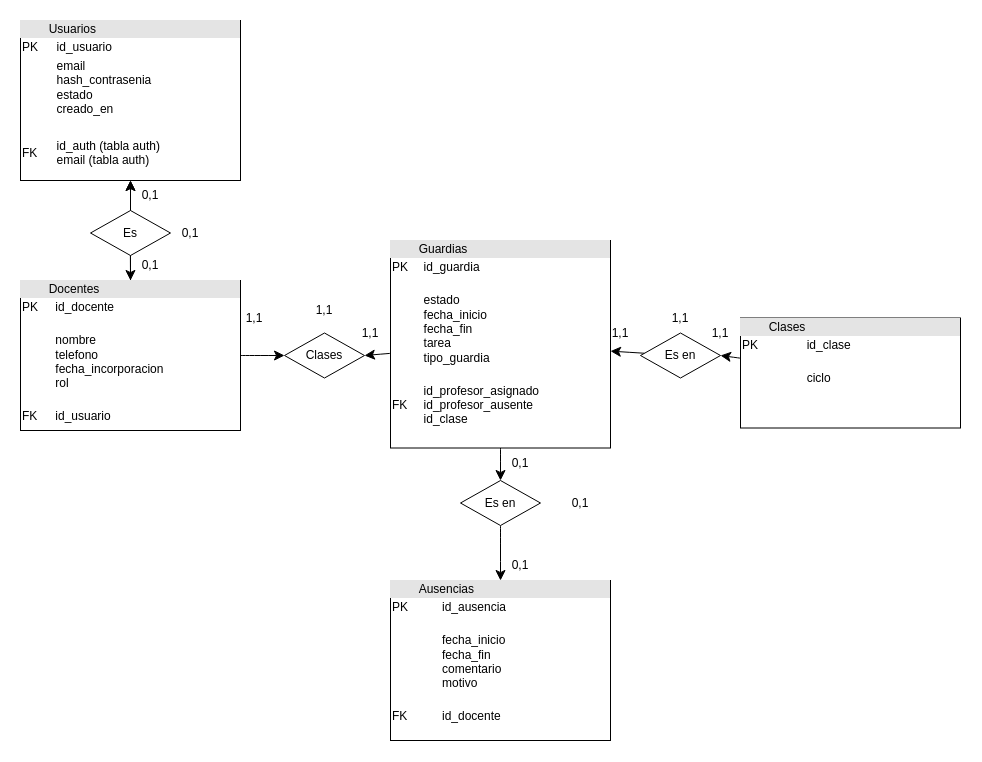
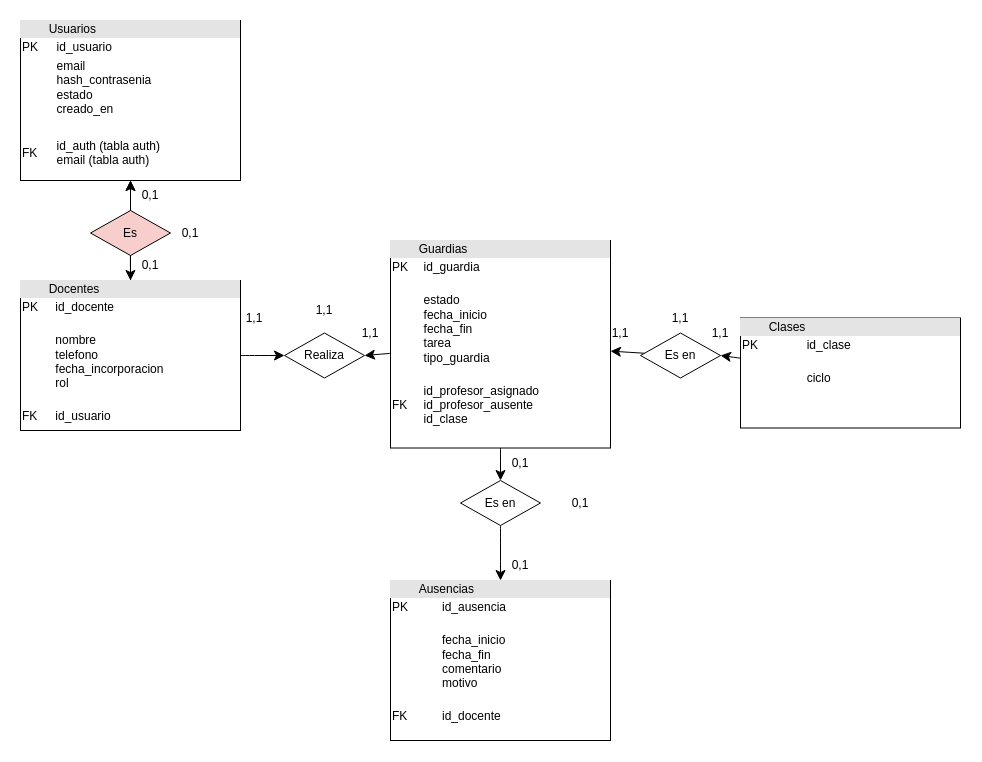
(131, 233) -> (131, 233)
(325, 356) -> (325, 356)
